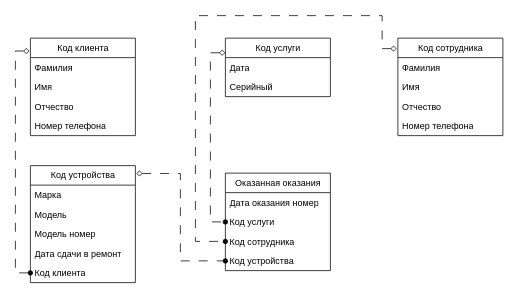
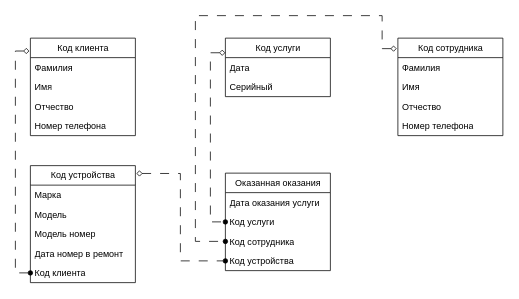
(275, 203) -> (278, 203)
(79, 254) -> (79, 254)
